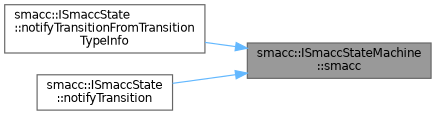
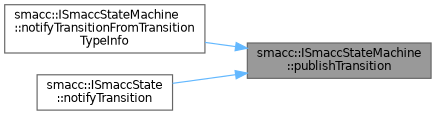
(105, 29) -> (105, 29)
(339, 61) -> (339, 61)
